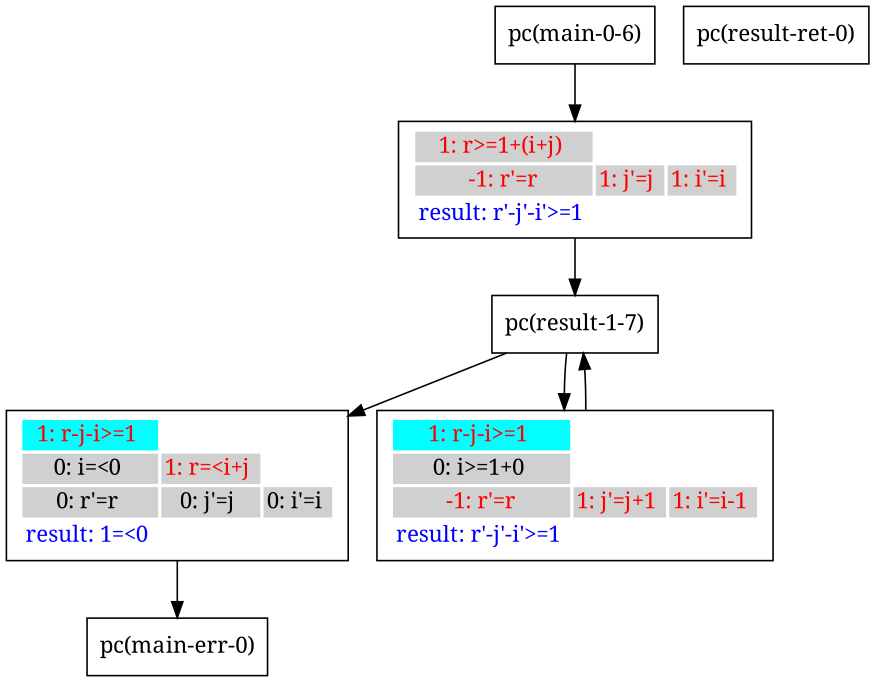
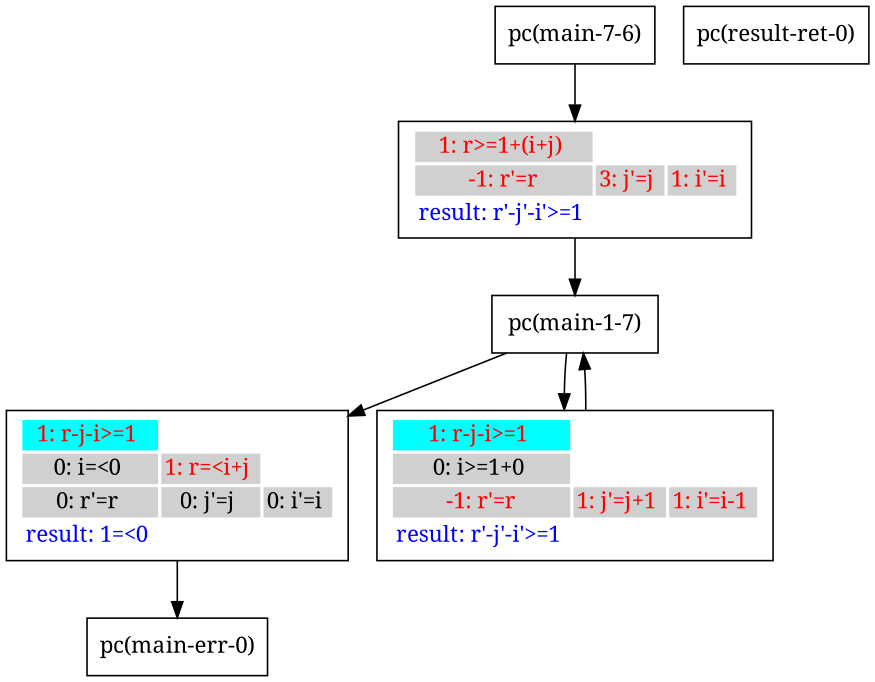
(575, 35) -> (575, 35)
(630, 180) -> (630, 180)
(575, 324) -> (575, 324)
